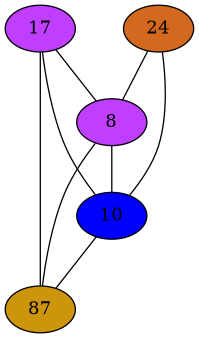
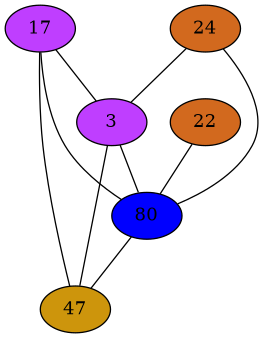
(112, 122) -> (112, 122)
none -> (205, 122)
(112, 216) -> (147, 216)
(40, 309) -> (75, 309)
